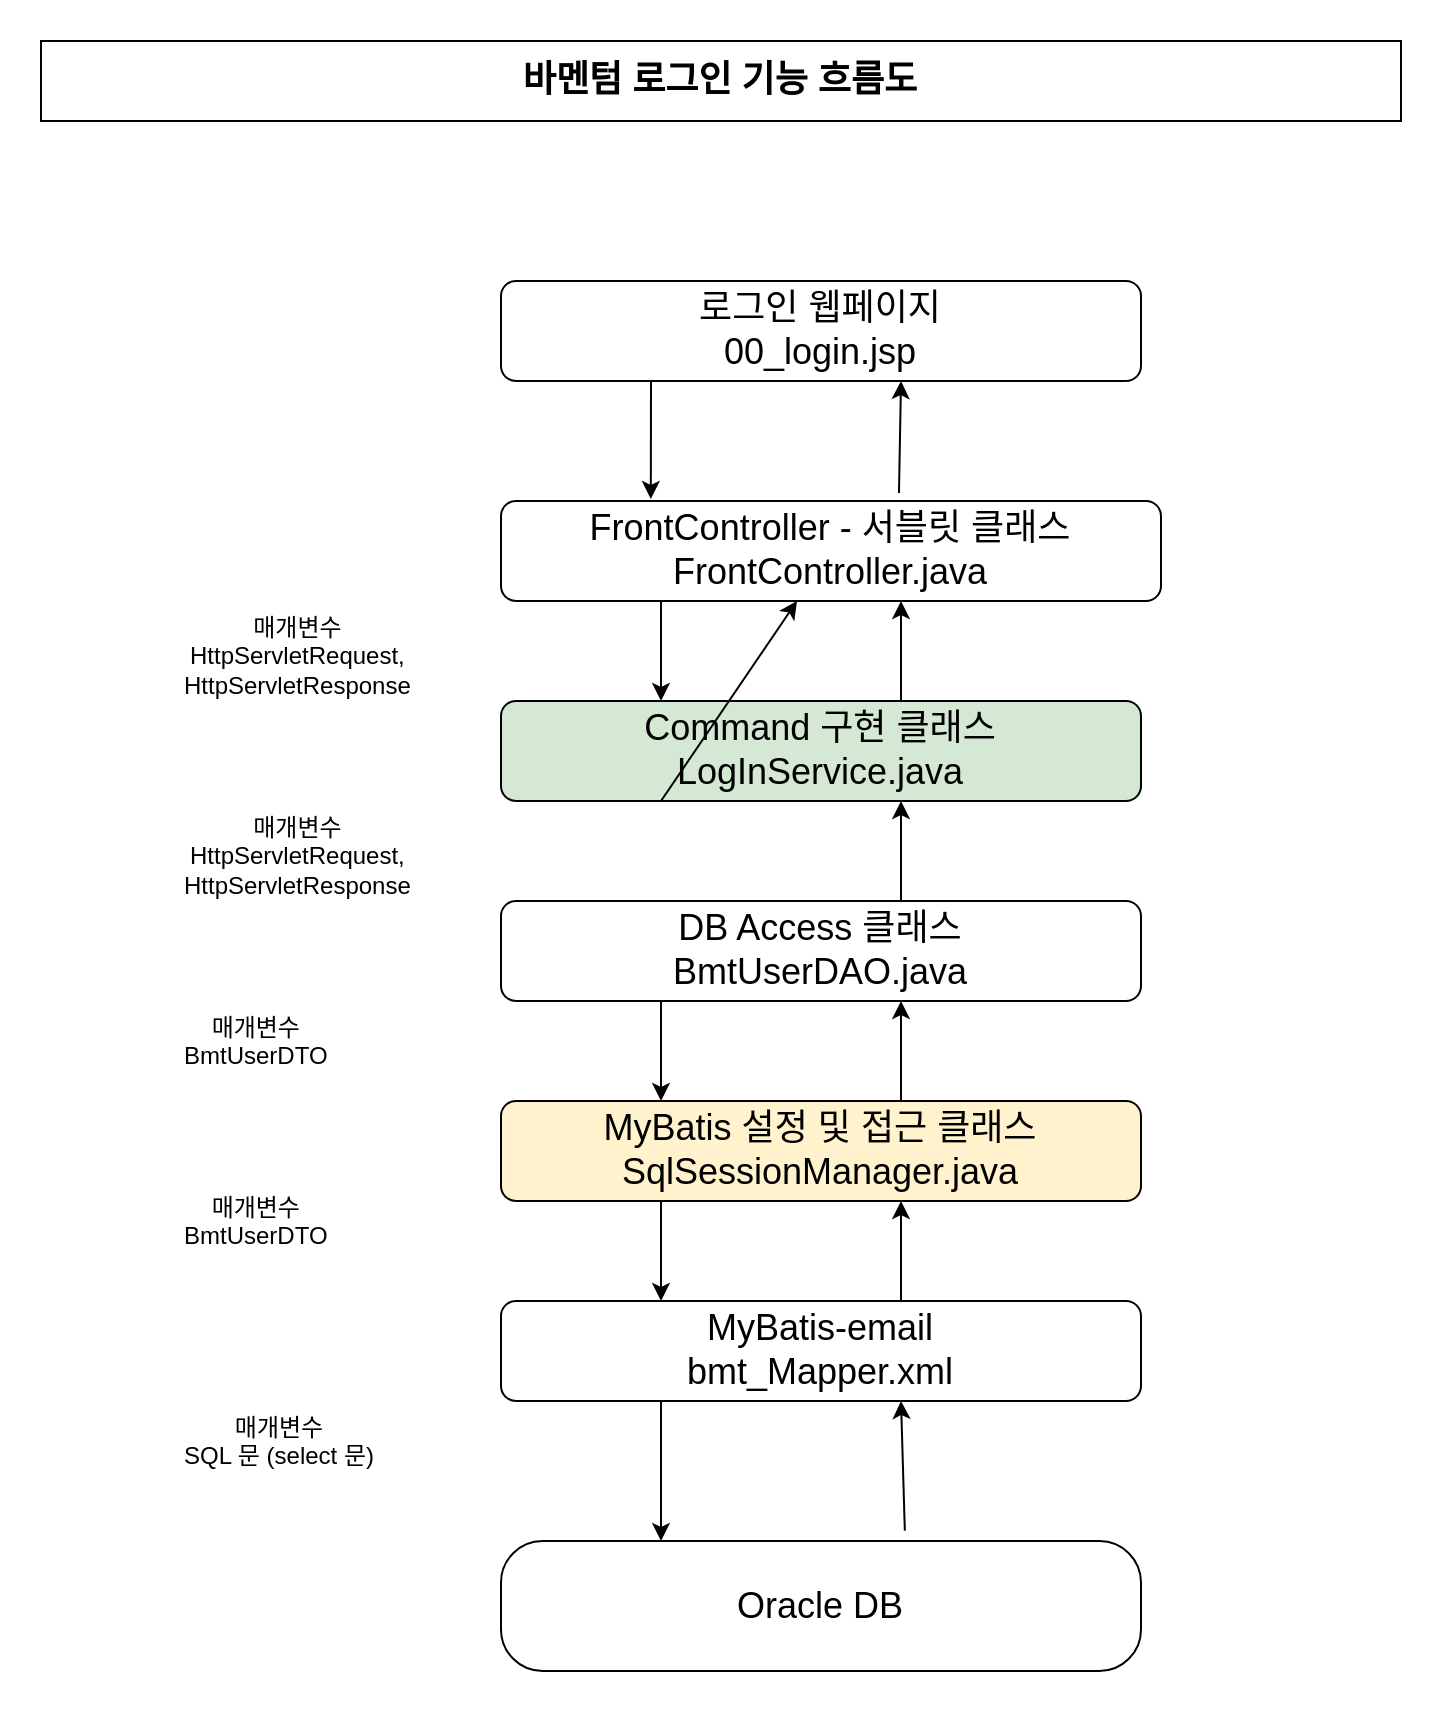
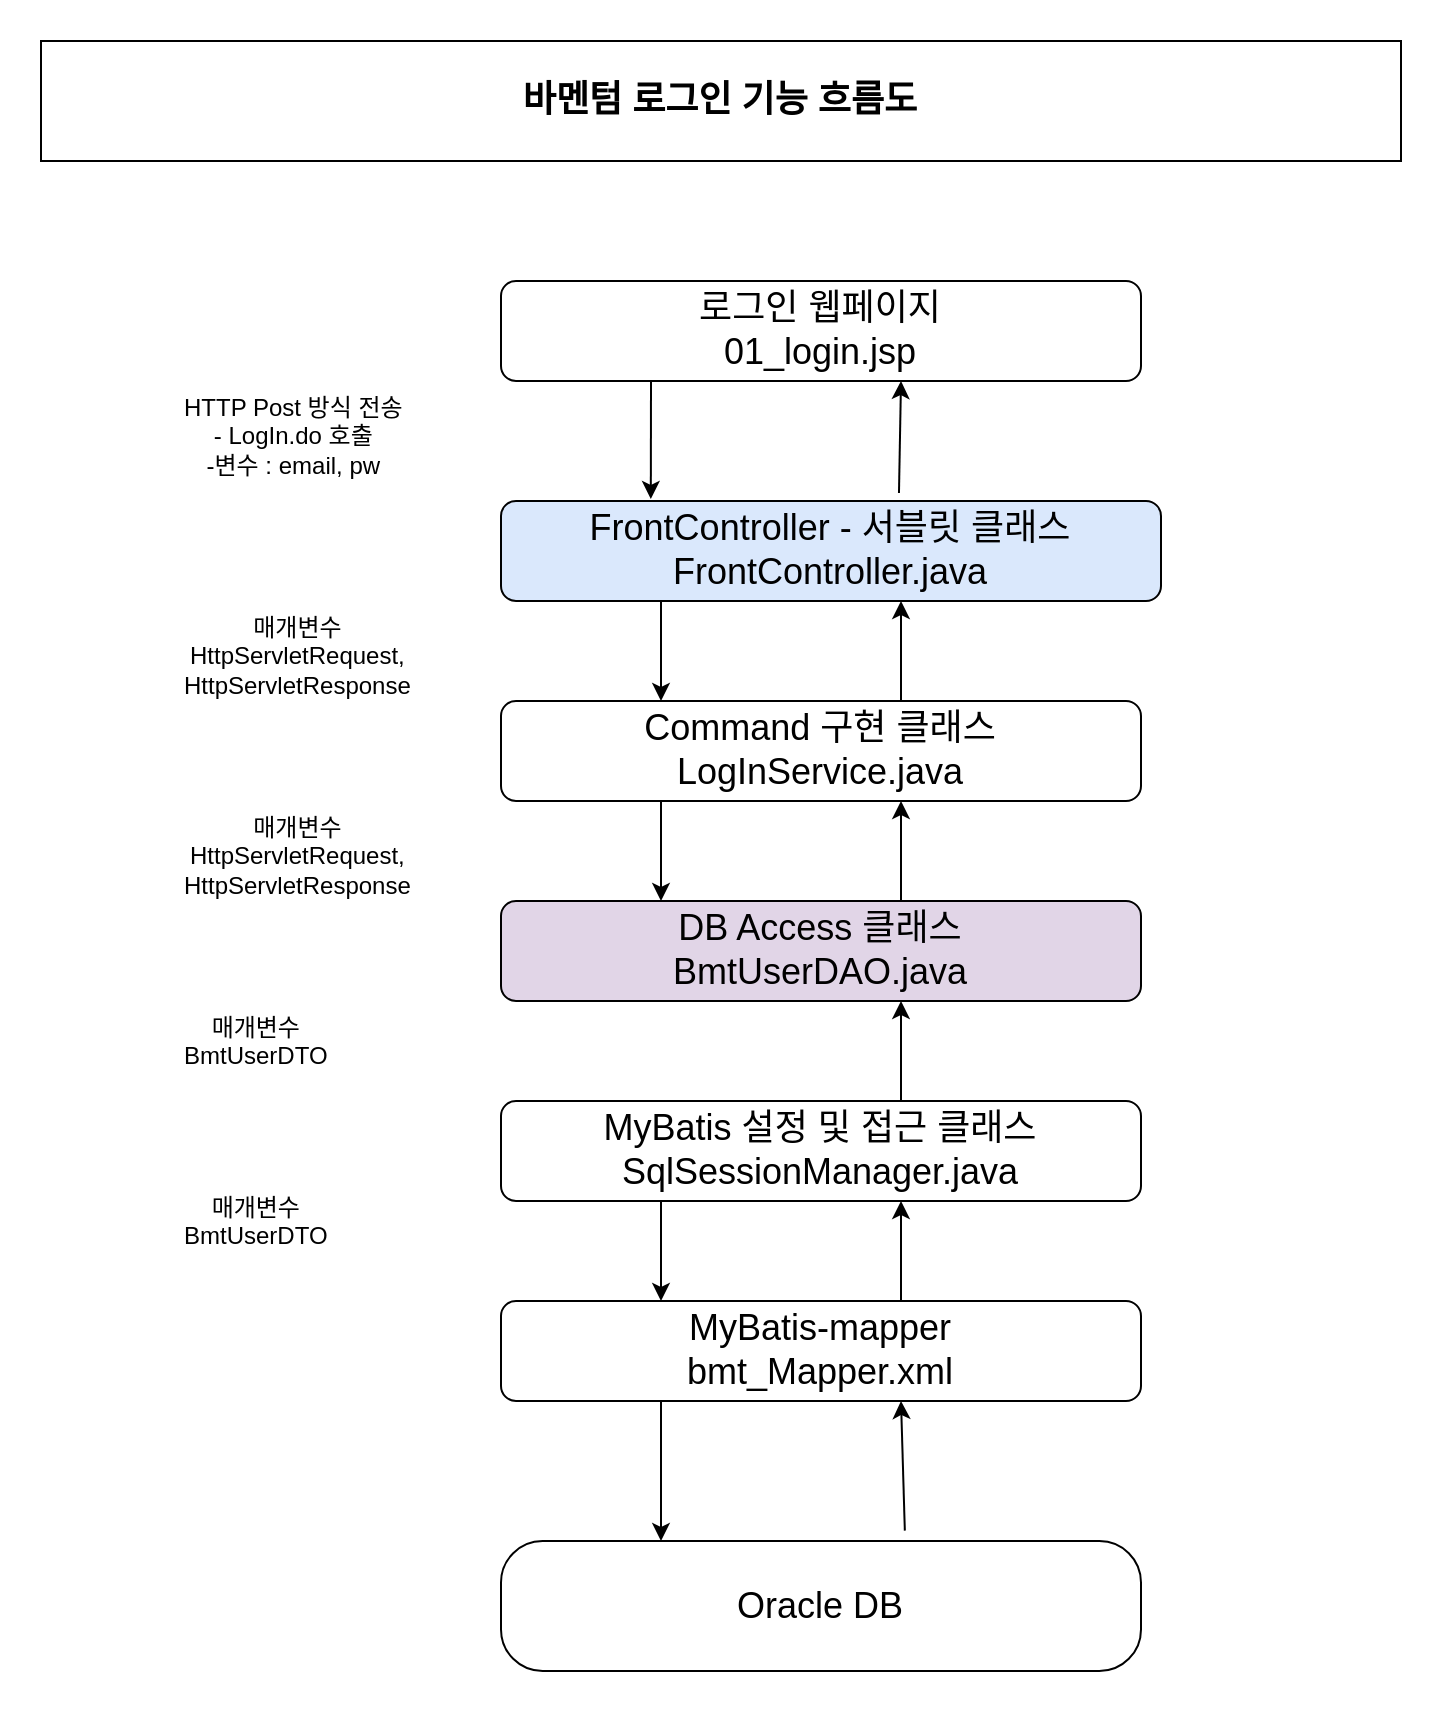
(721, 81) -> (721, 101)
(821, 331) -> (821, 331)
none -> (321, 431)
(831, 551) -> (831, 551)
(725, 707) -> (661, 844)
(821, 751) -> (821, 751)
(821, 951) -> (821, 951)
(661, 1044) -> none
(821, 1151) -> (821, 1151)
(821, 1351) -> (821, 1351)
(321, 1451) -> none
